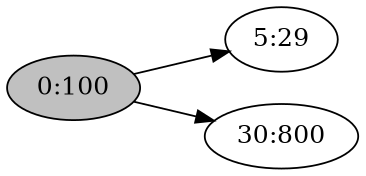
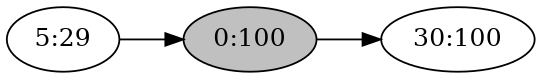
(173, 65) -> (142, 39)
(281, 136) -> (458, 39)
